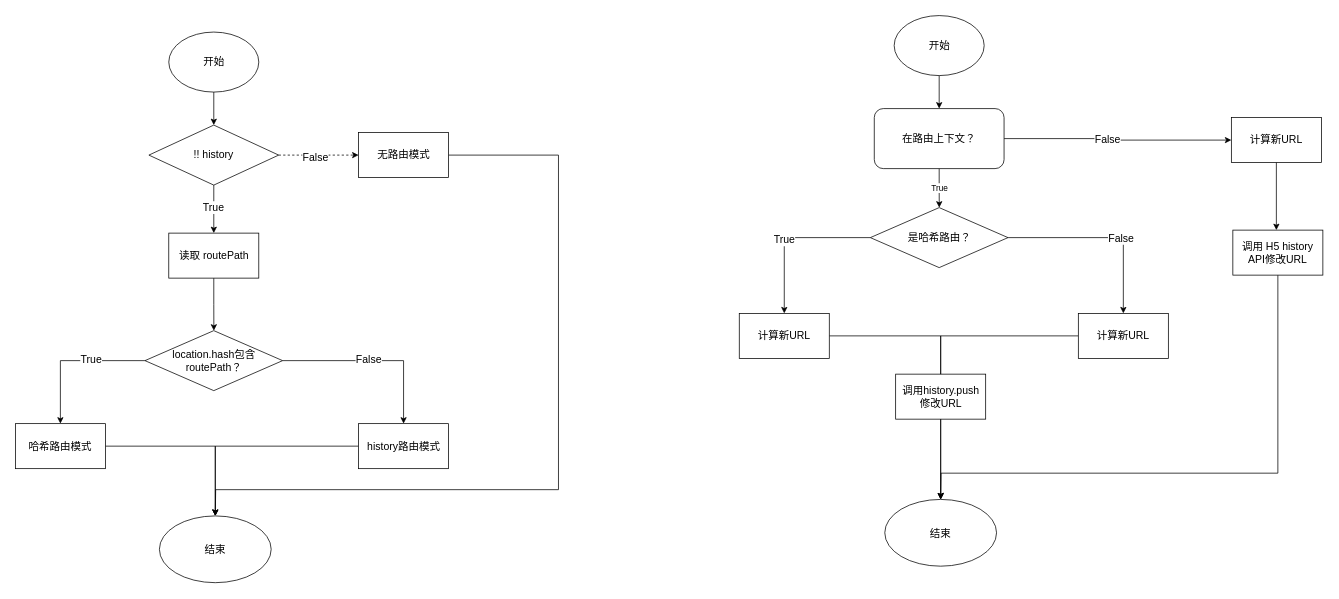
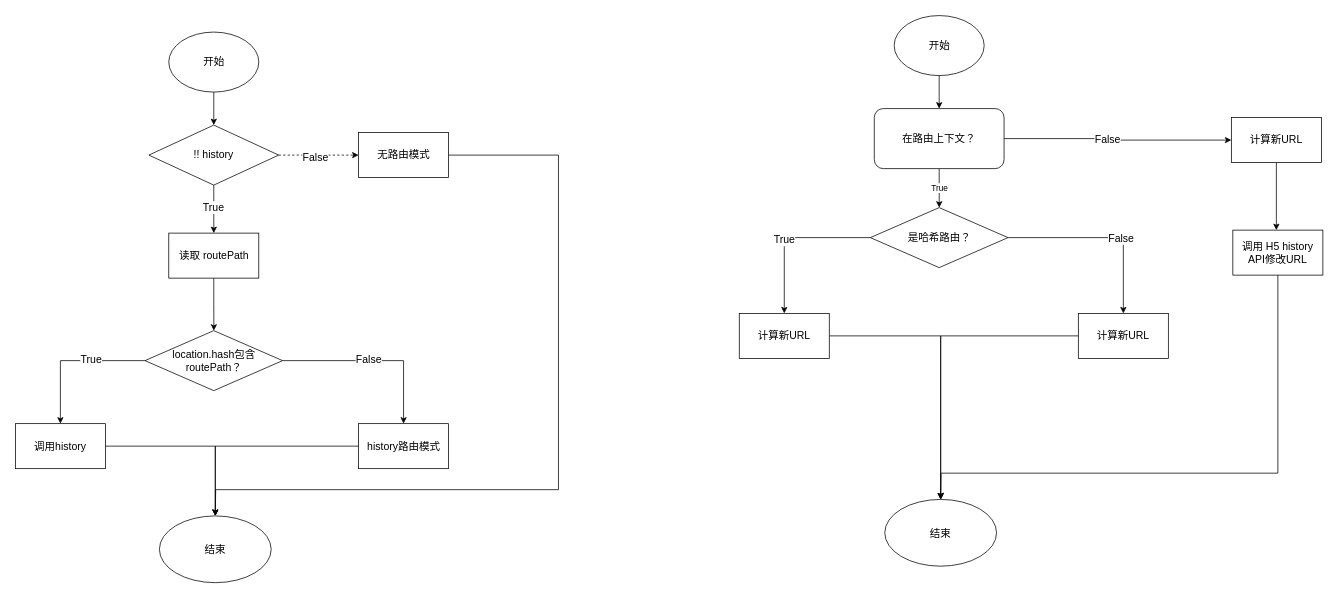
(941, 396) -> none
(60, 446) -> (60, 446)
